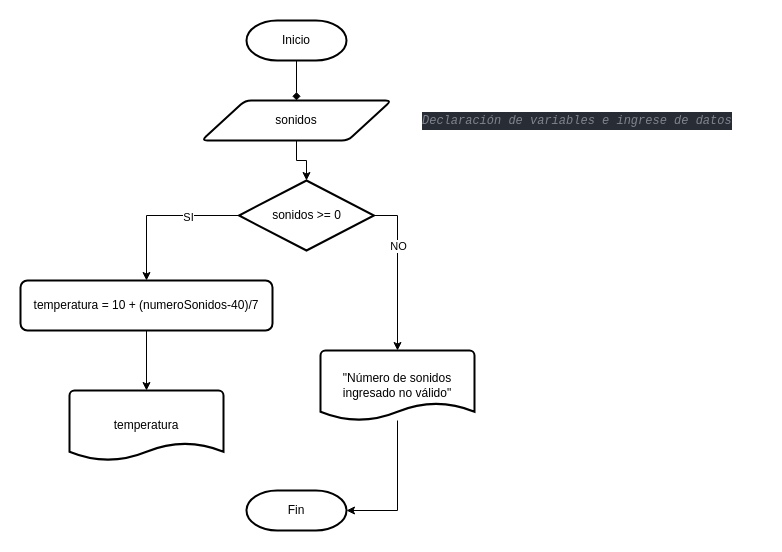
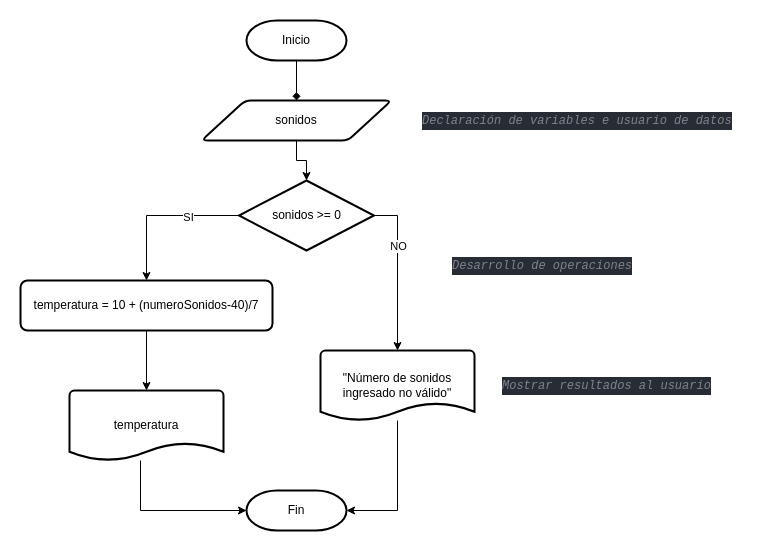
(550, 120) -> (550, 120)
none -> (556, 266)
none -> (621, 386)
none -> (165, 511)
